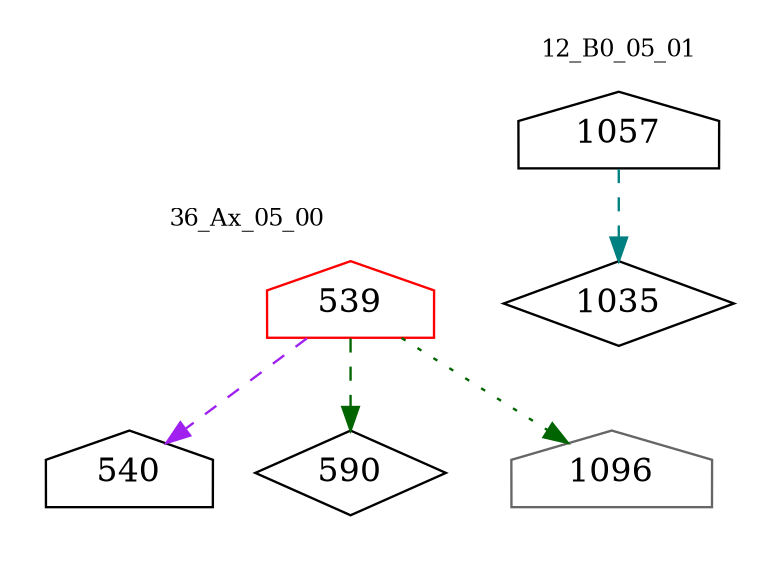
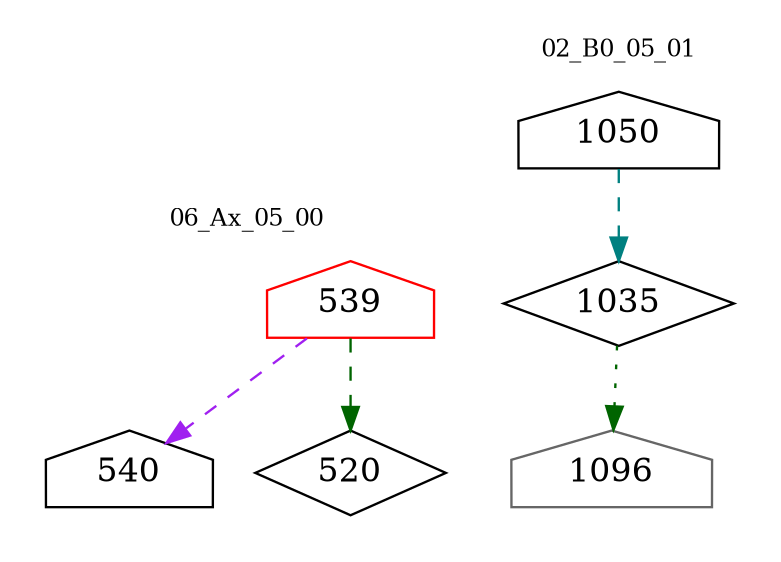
(619, 51) -> (619, 51)
(619, 134) -> (619, 134)
(247, 220) -> (247, 220)
(449, 368) -> (616, 376)
(351, 473) -> (351, 473)
